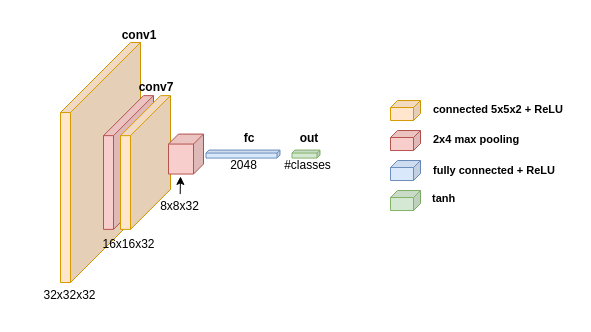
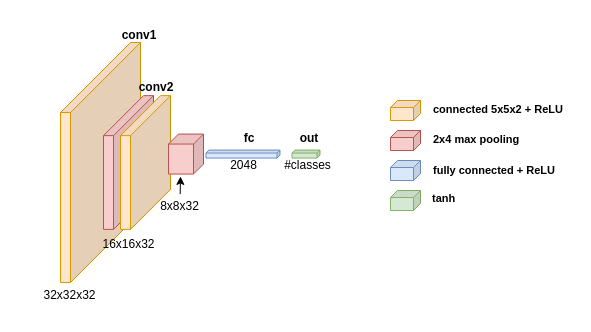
(157, 88) -> (157, 88)
